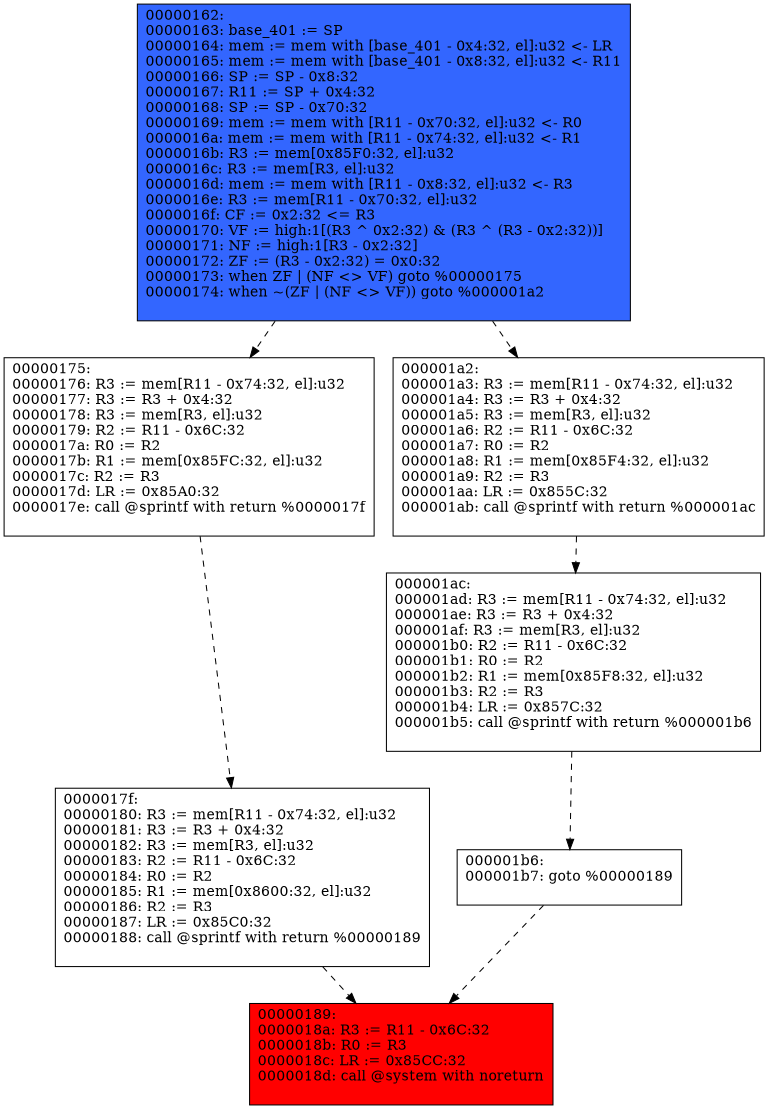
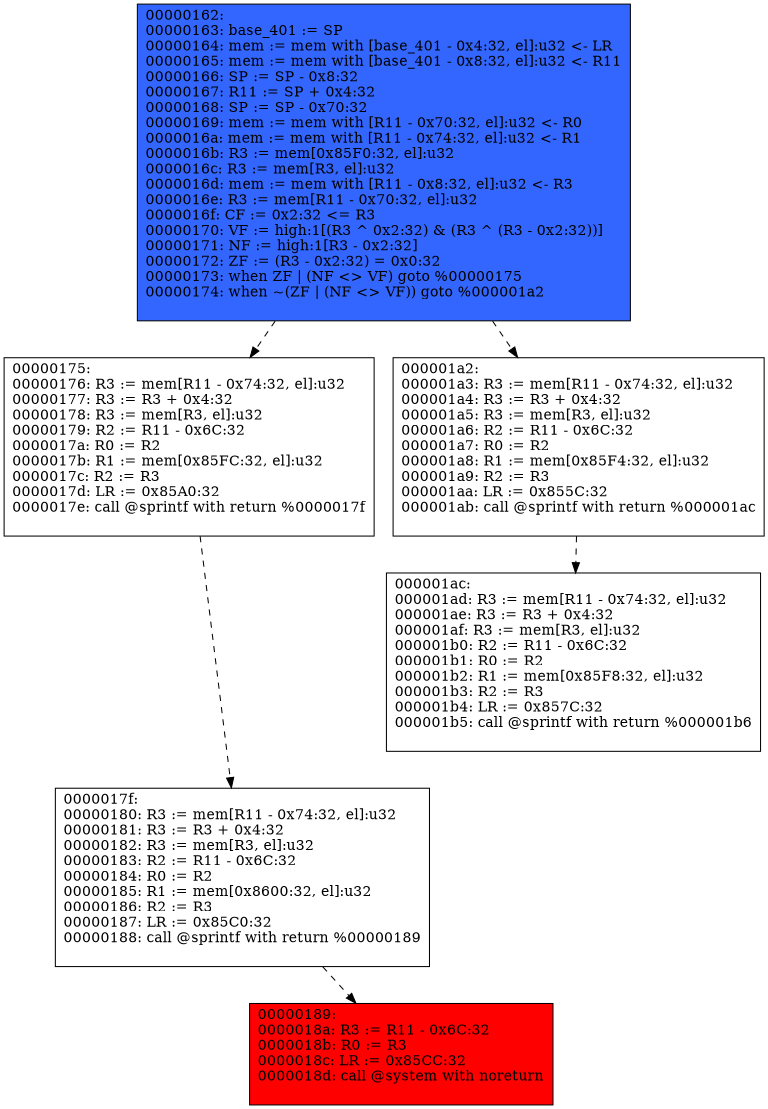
(569, 877) -> none
